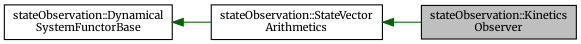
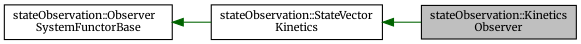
(88, 22) -> (88, 22)
(297, 22) -> (297, 22)
